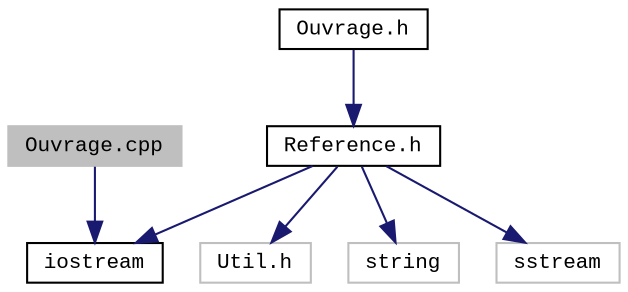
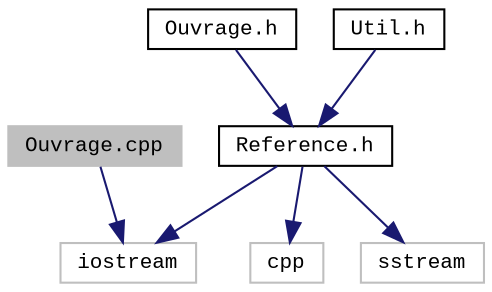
(311, 197) -> (354, 79)
(95, 263) -> (128, 263)
(256, 263) -> (389, 29)
(404, 263) -> (287, 263)
